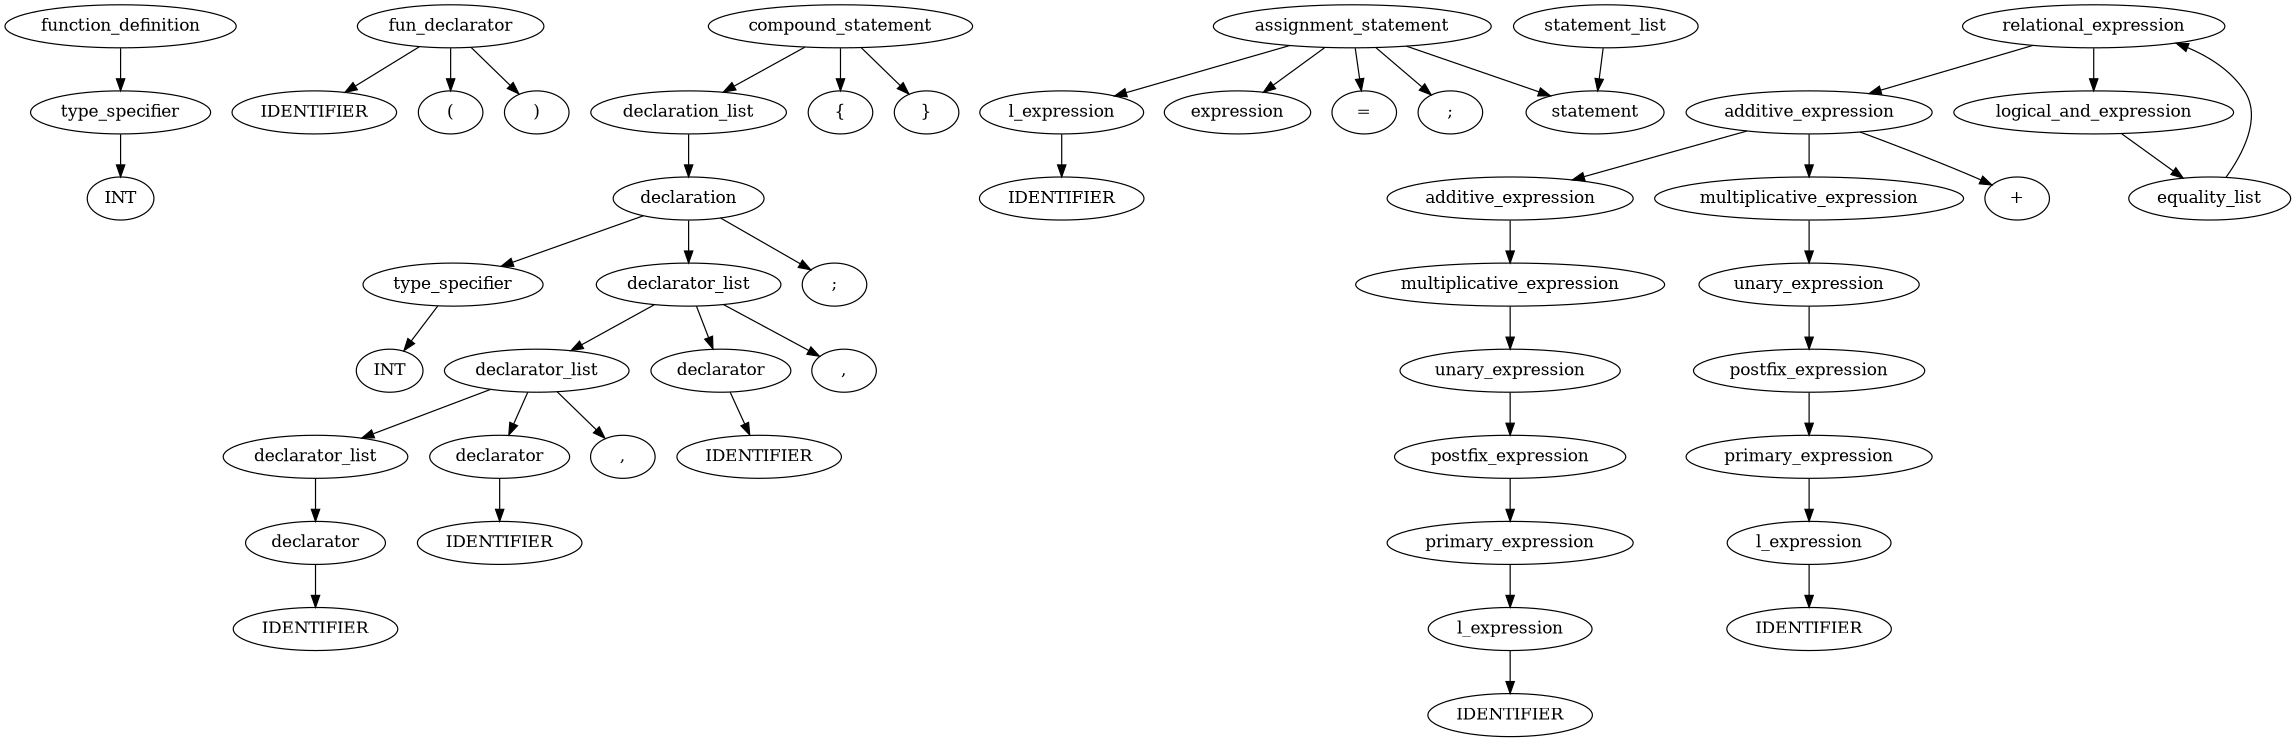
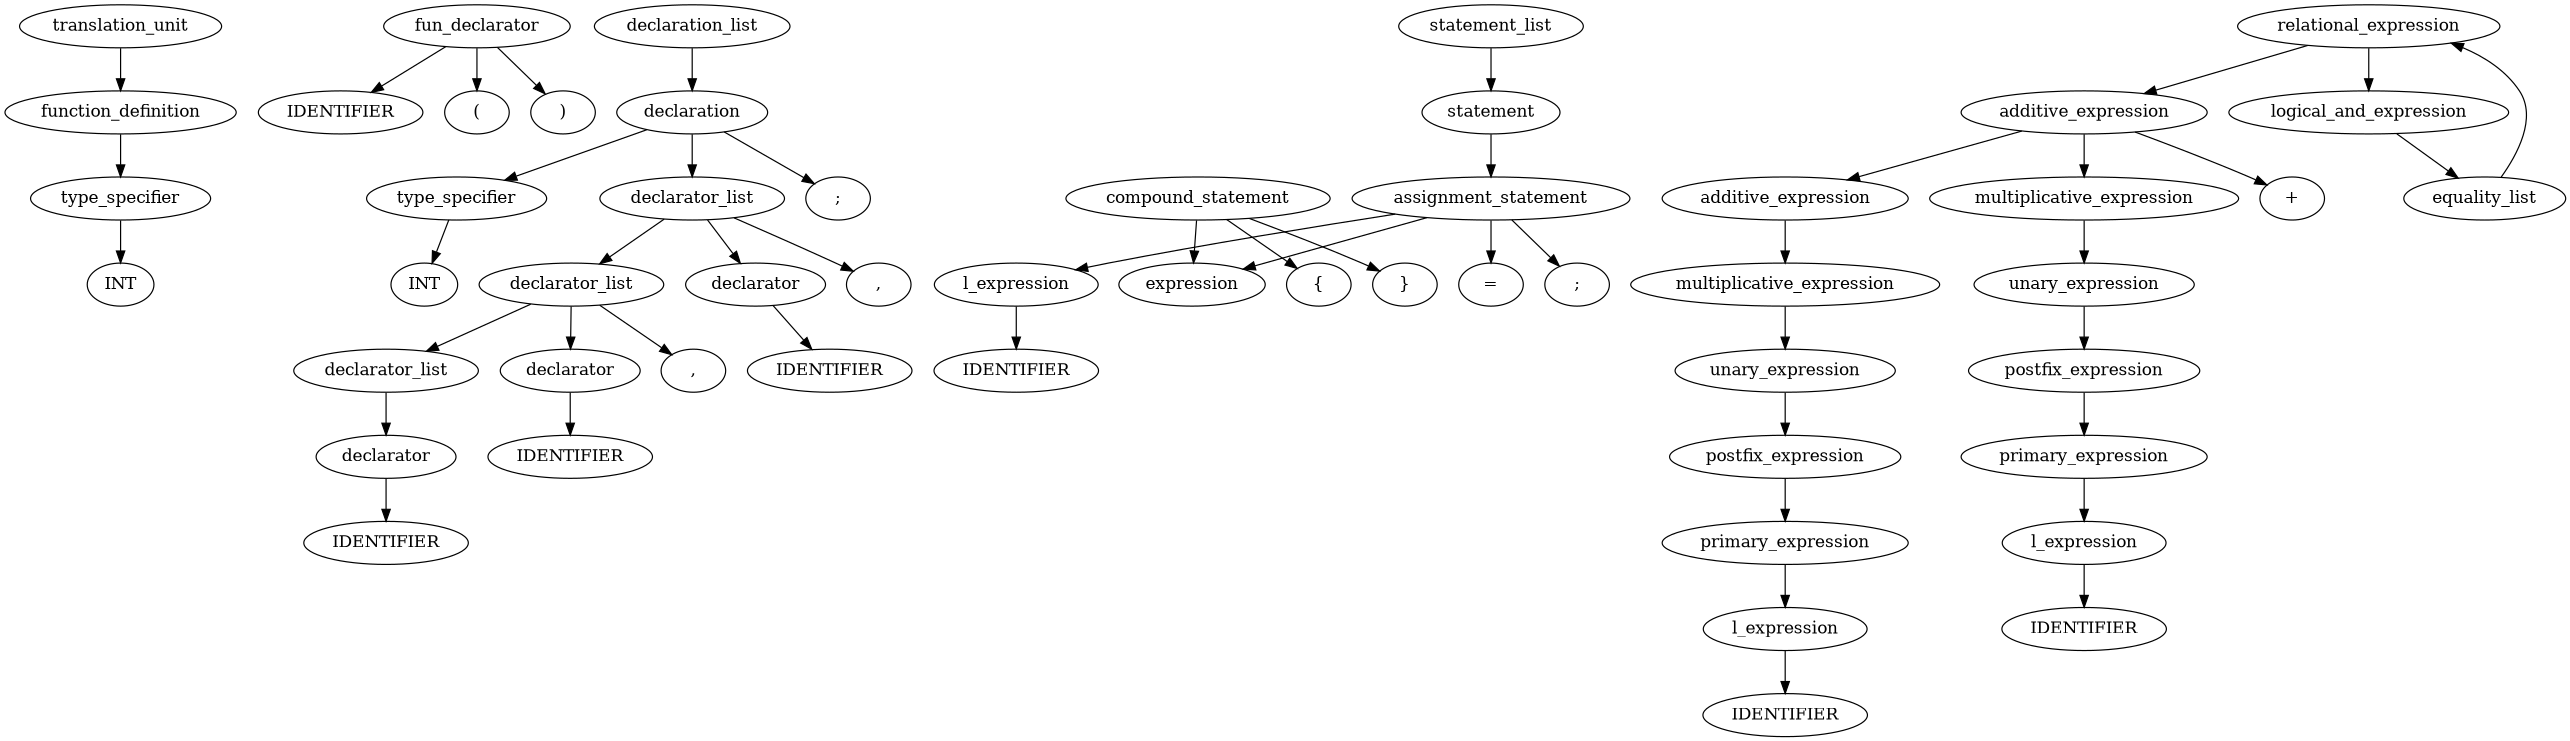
none -> (121, 26)
(770, 67) -> (1195, 236)
(1473, 69) -> (1491, 150)
